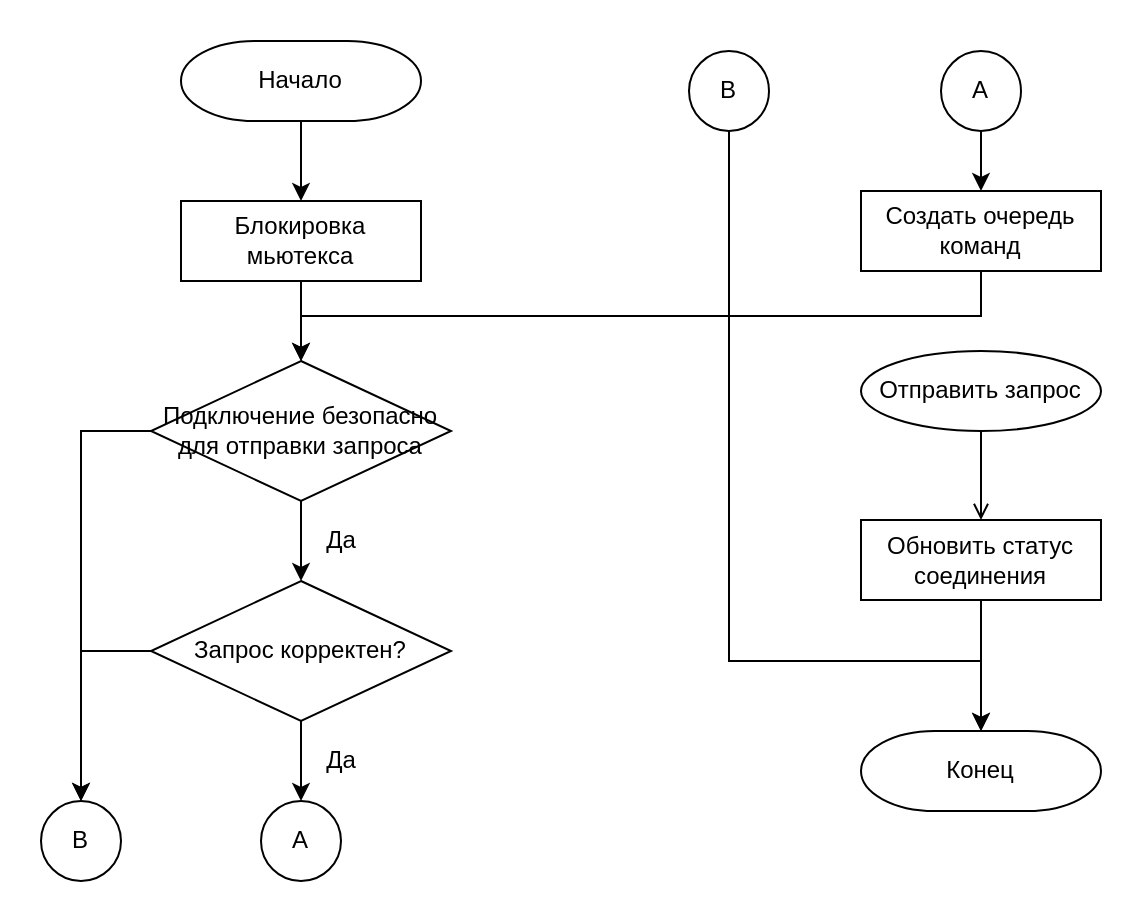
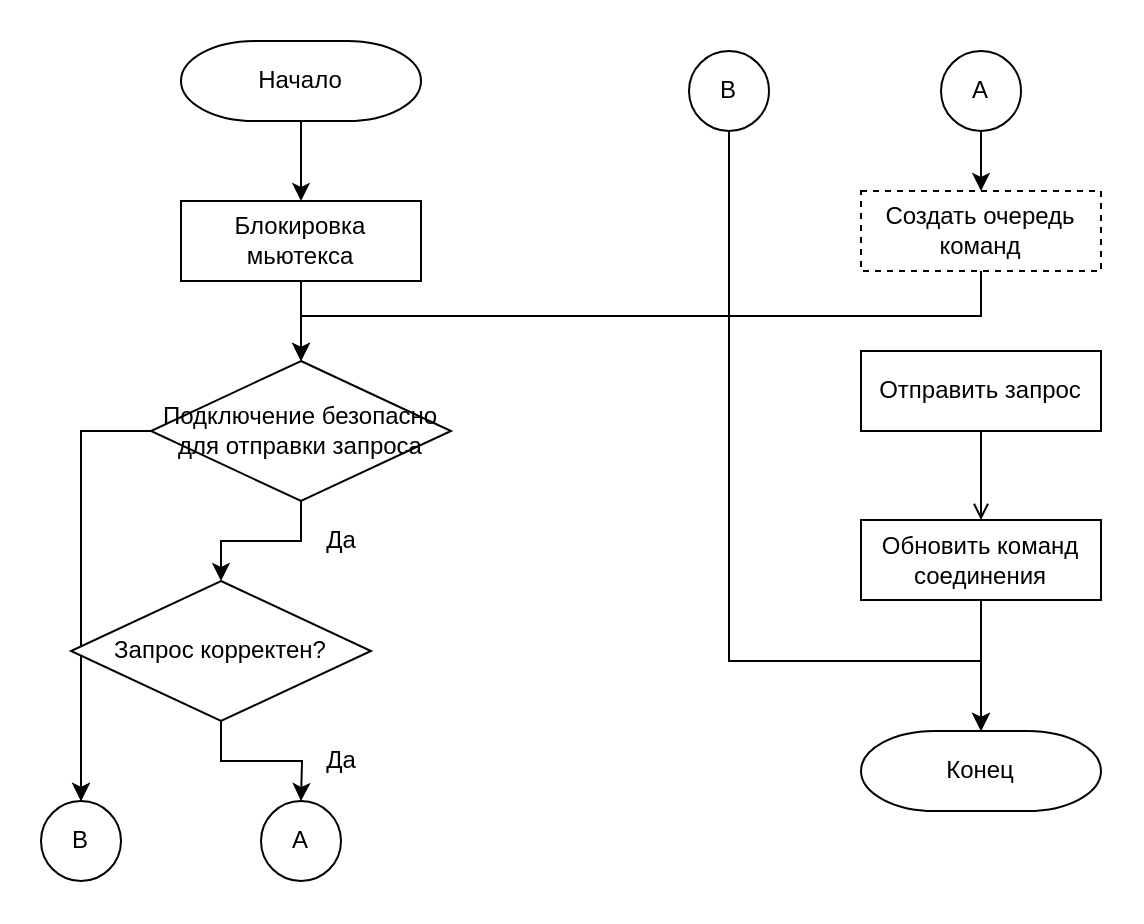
(981, 231) -> (981, 231)
(981, 391) -> (981, 391)
(981, 561) -> (981, 561)
(301, 651) -> (221, 651)
